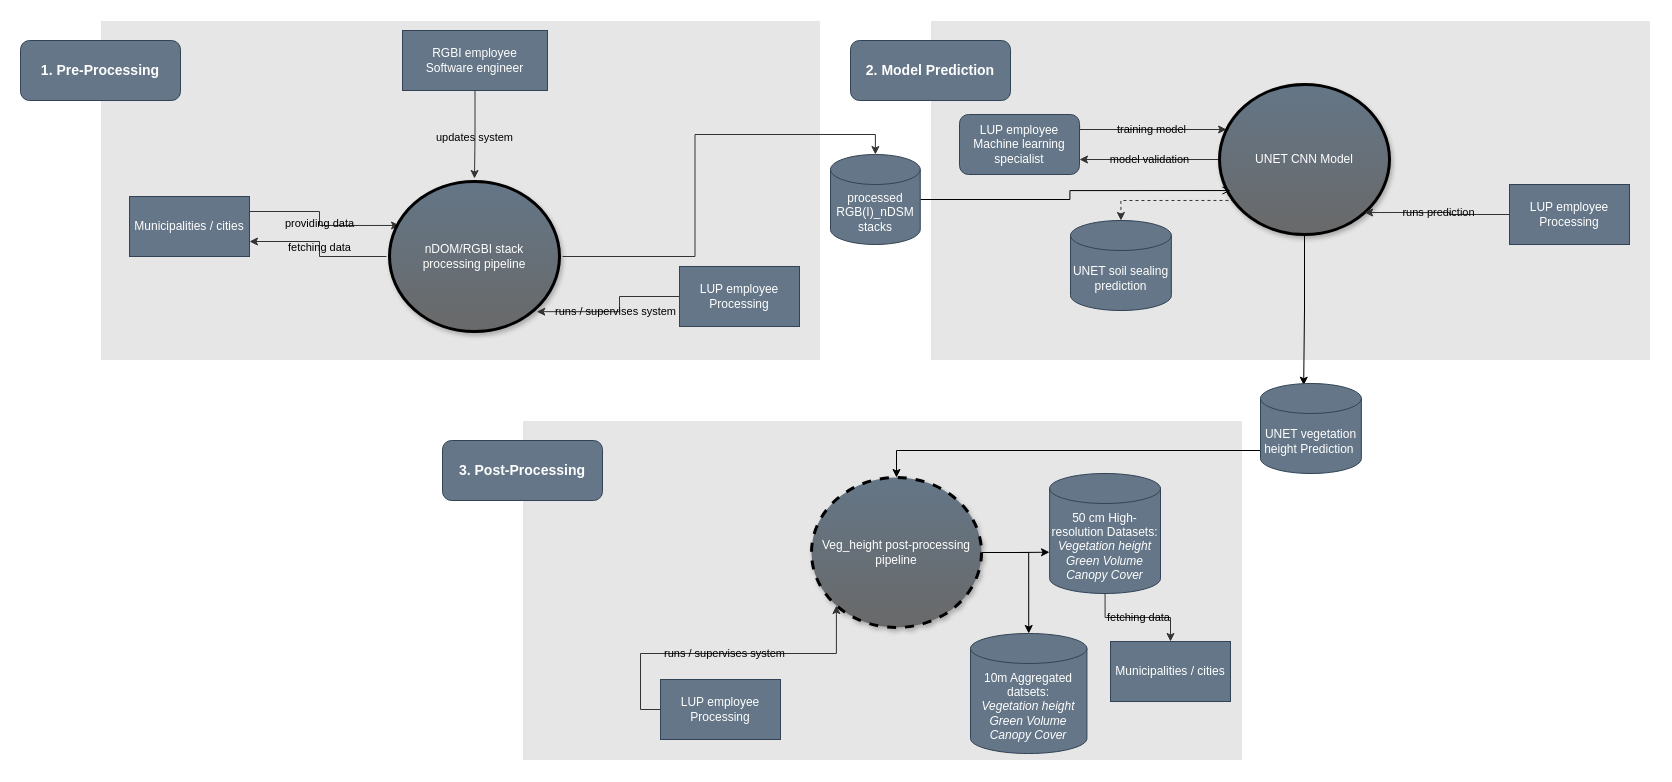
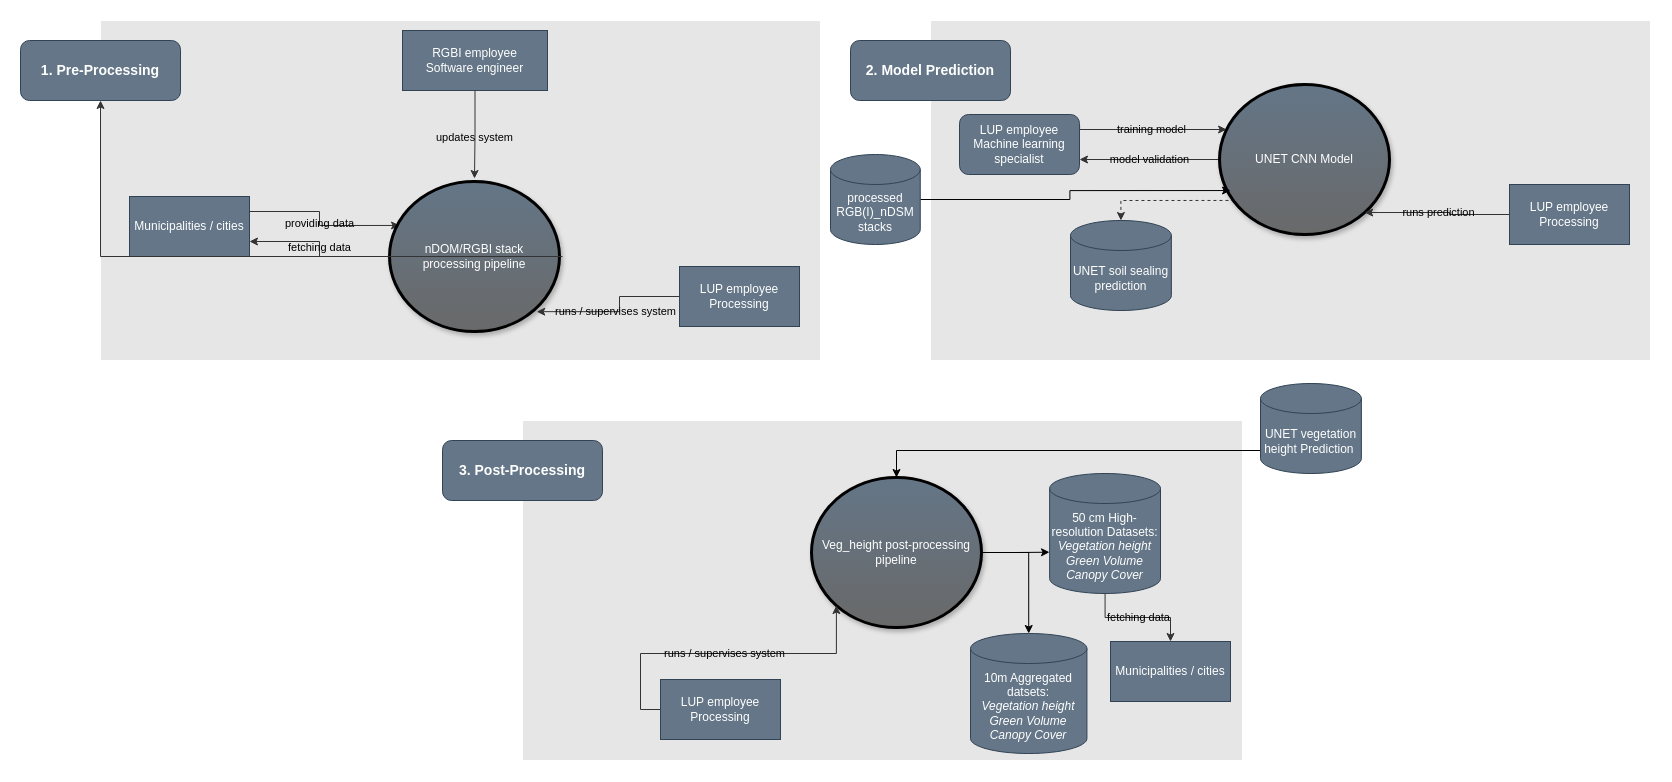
(790, 135) -> (101, 197)
(1223, 191) -> (1222, 191)
(1305, 306) -> none
(897, 553) -> (897, 553)
